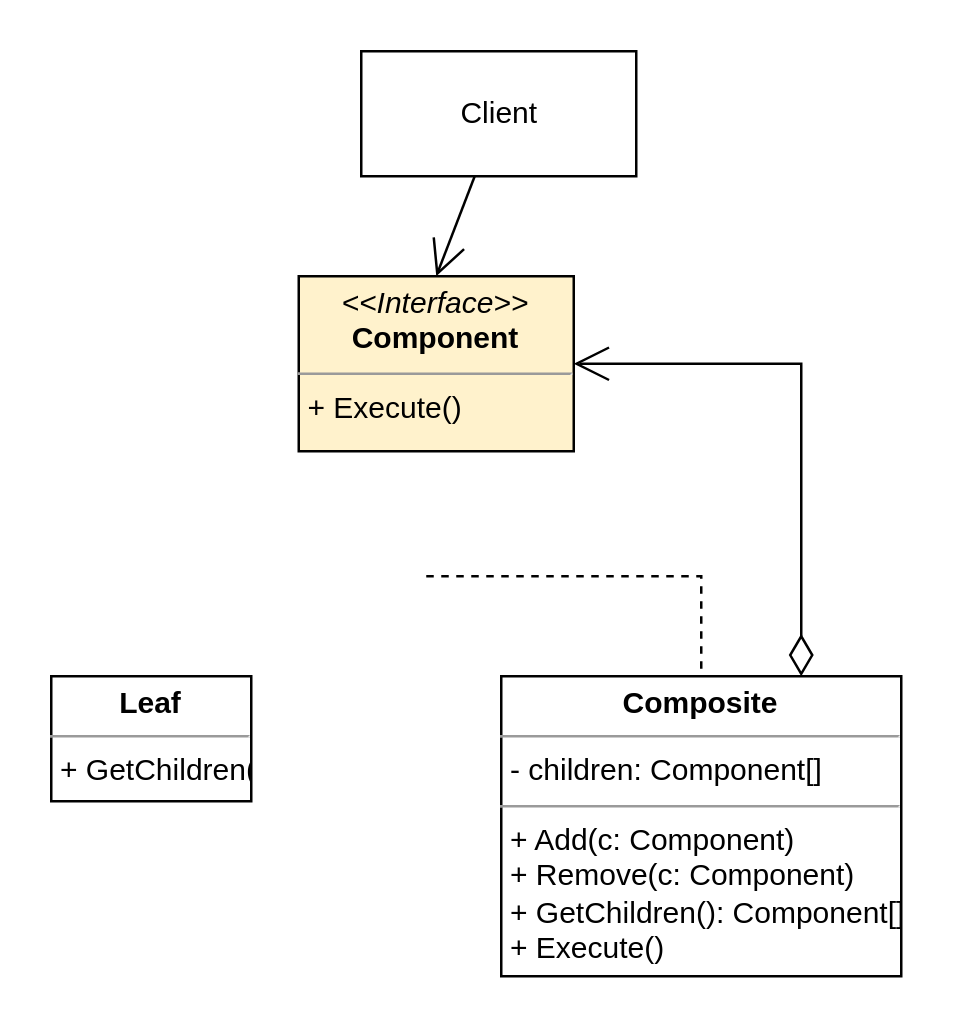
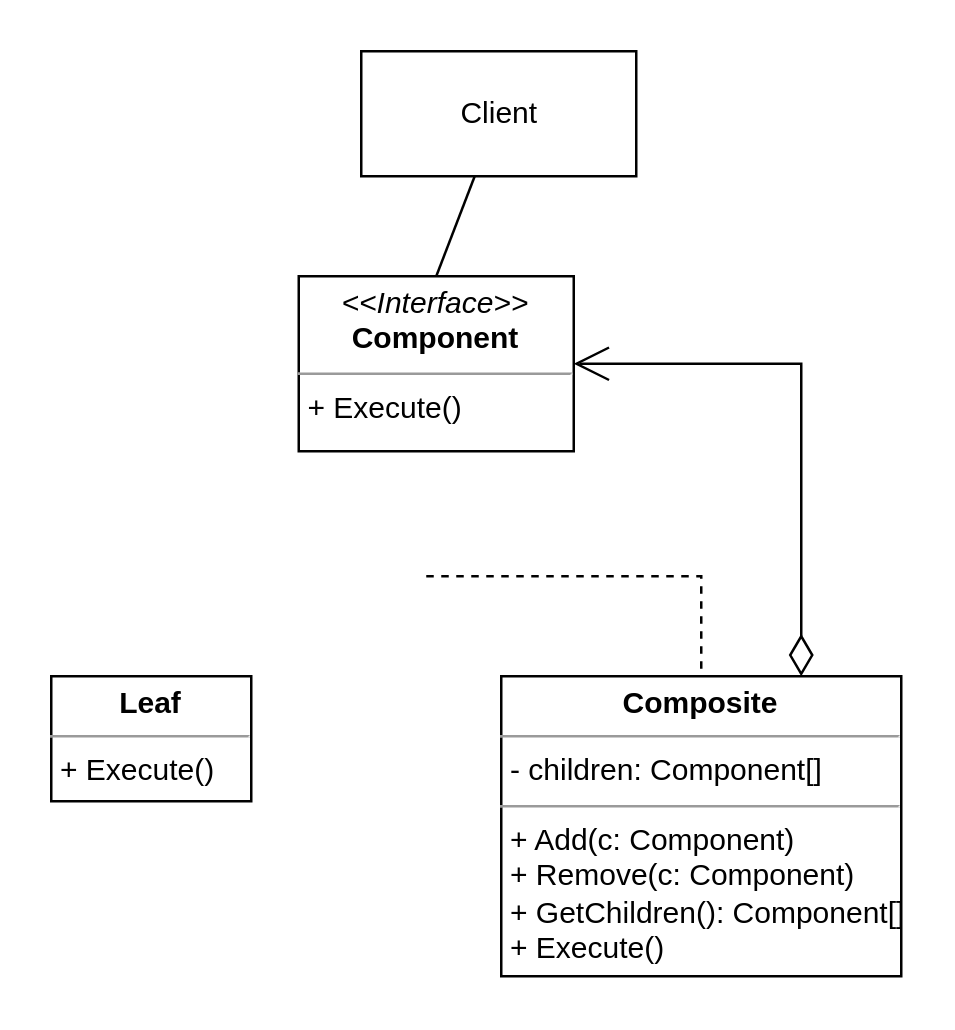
(440, 267) -> (439, 269)
(436, 364) -> (436, 364)
(166, 712) -> (140, 712)
